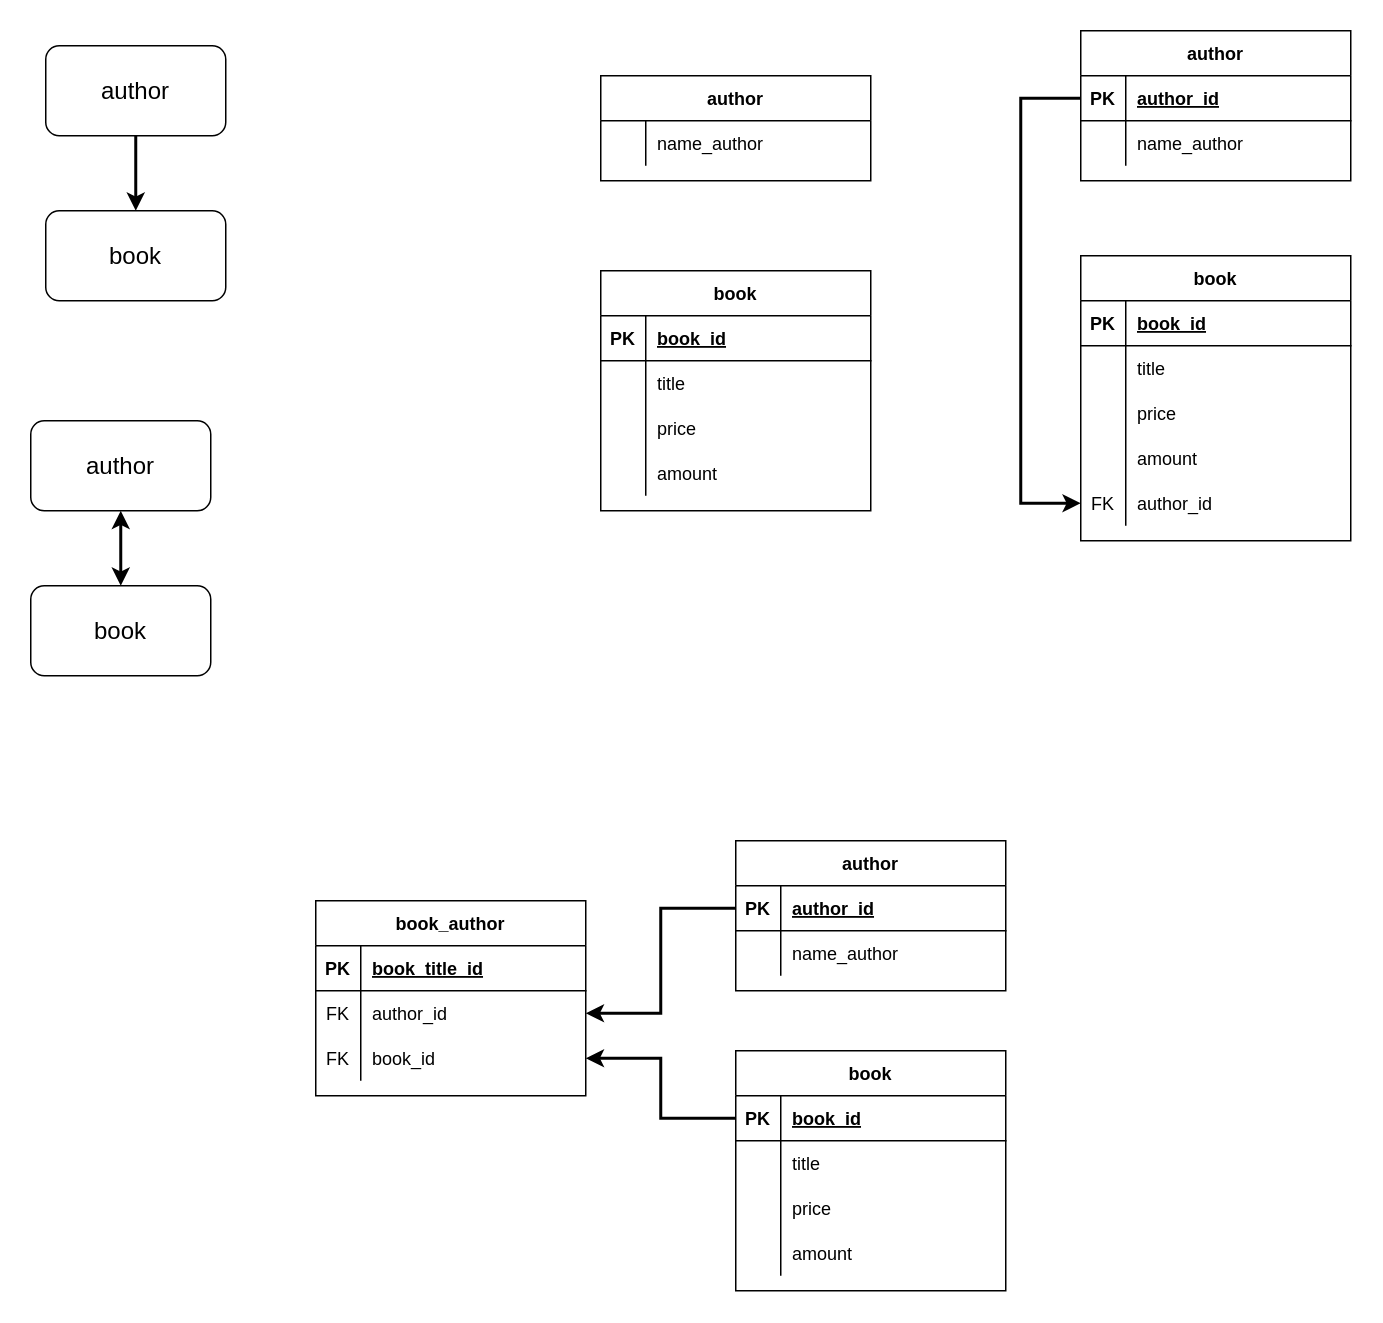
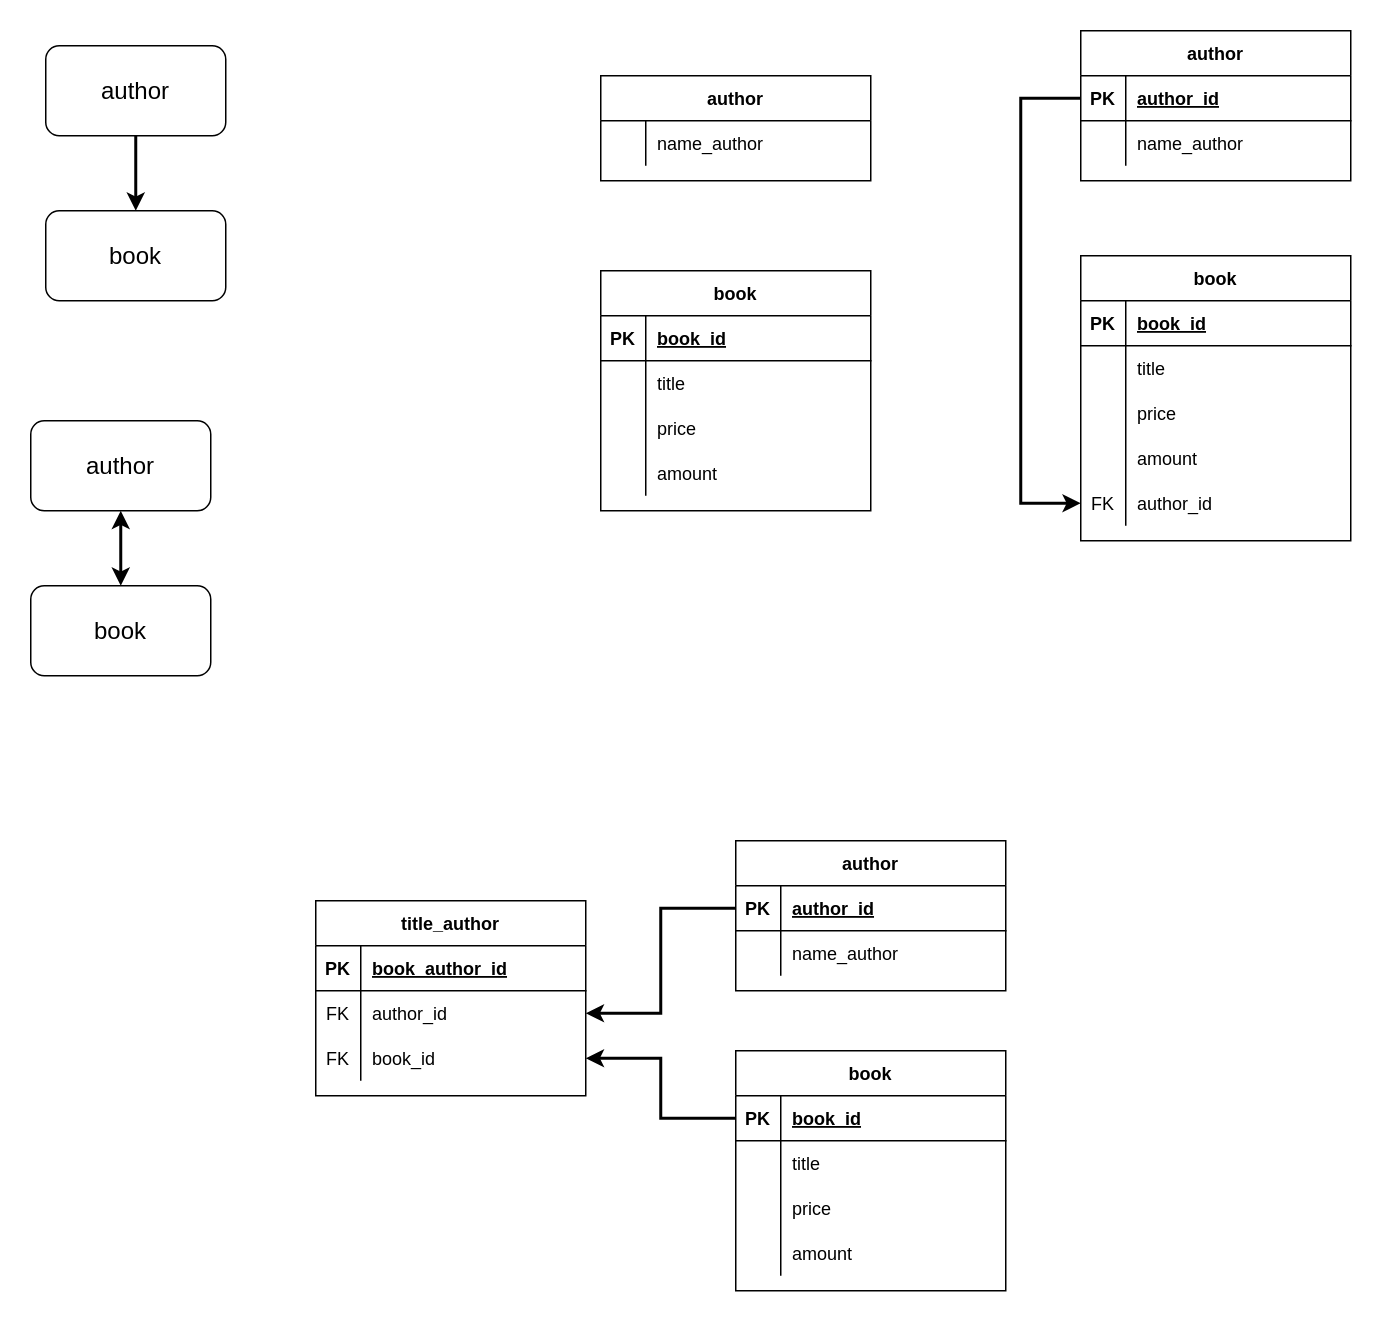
(450, 924) -> (450, 924)
(431, 969) -> (440, 969)
